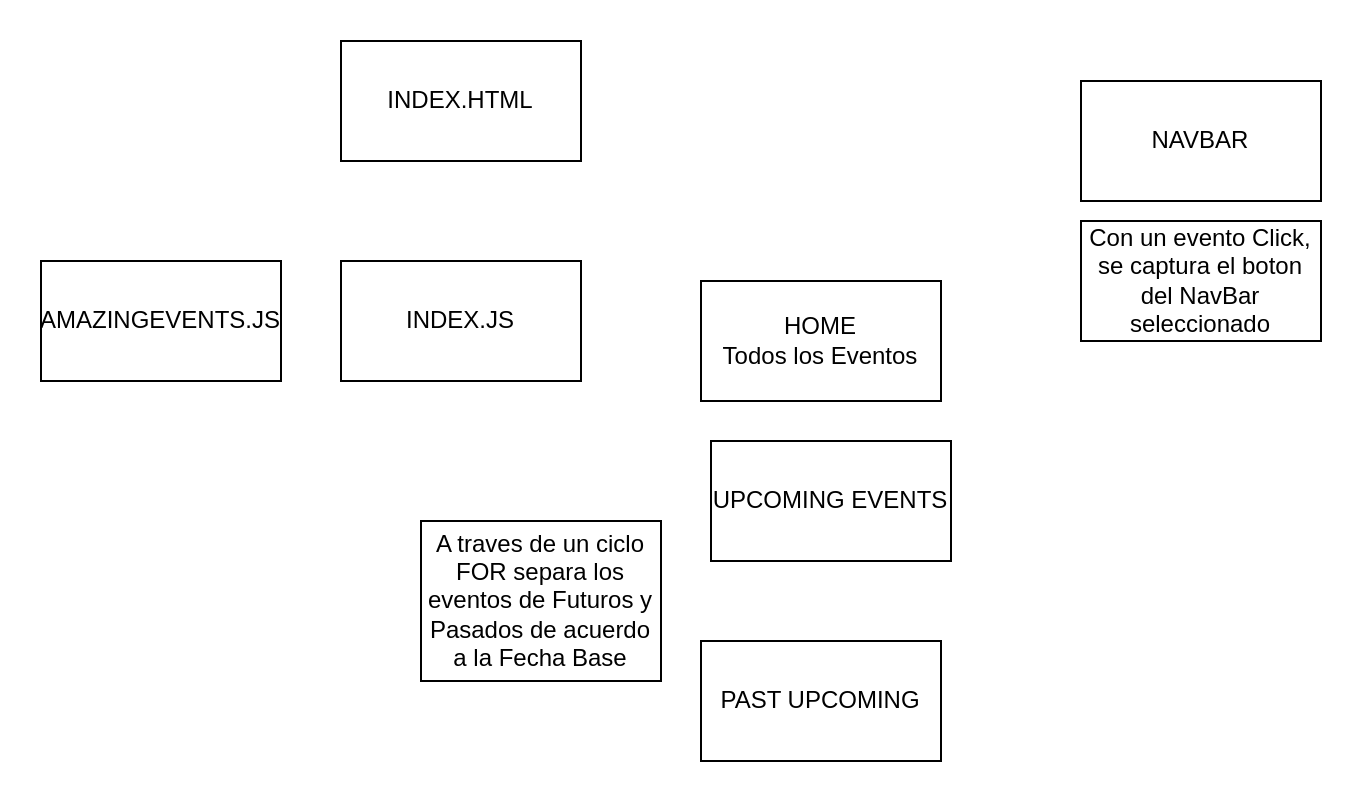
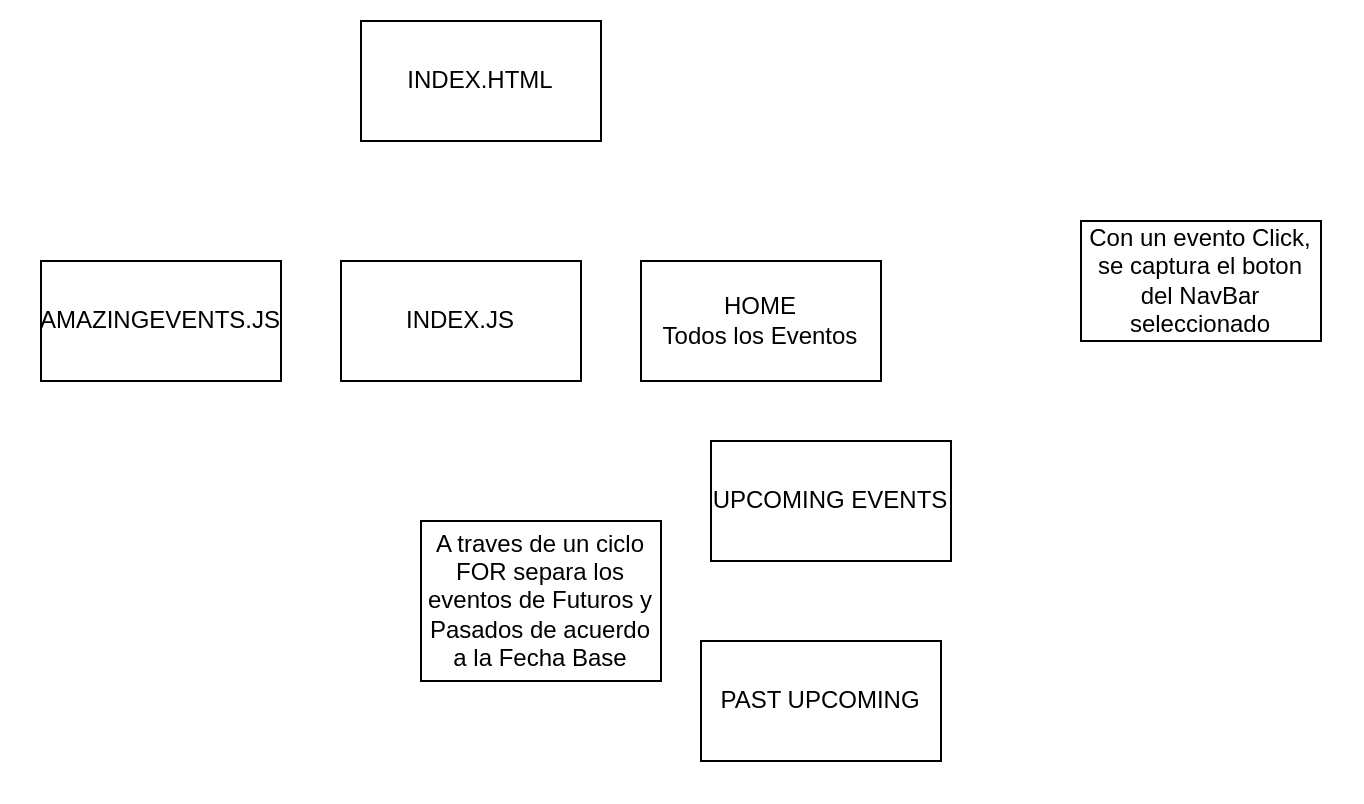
(461, 101) -> (481, 81)
(1201, 141) -> none
(821, 341) -> (761, 321)
